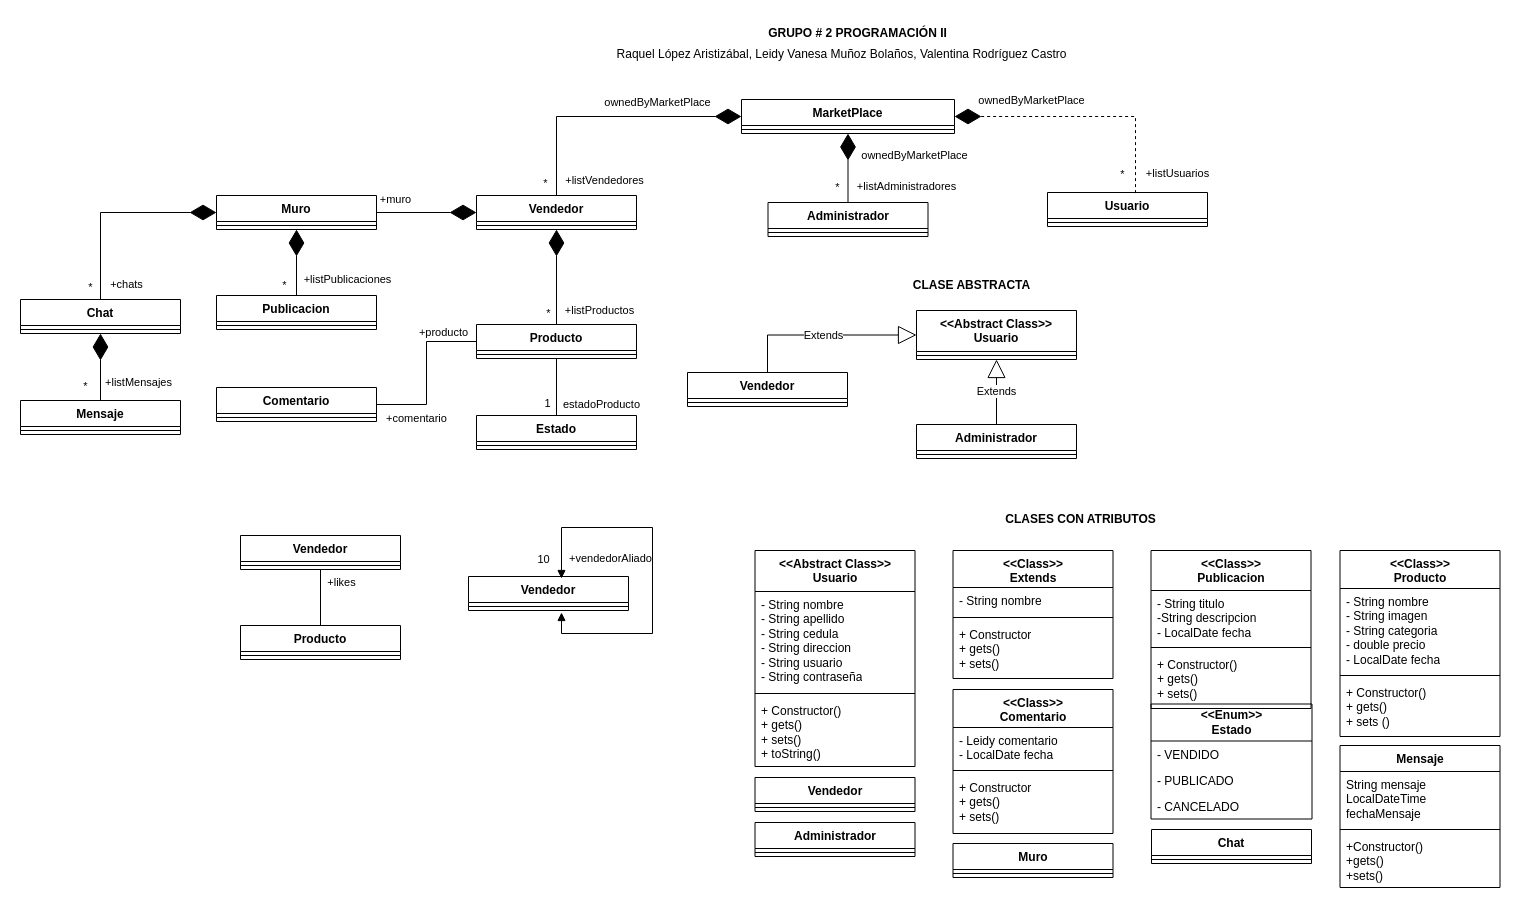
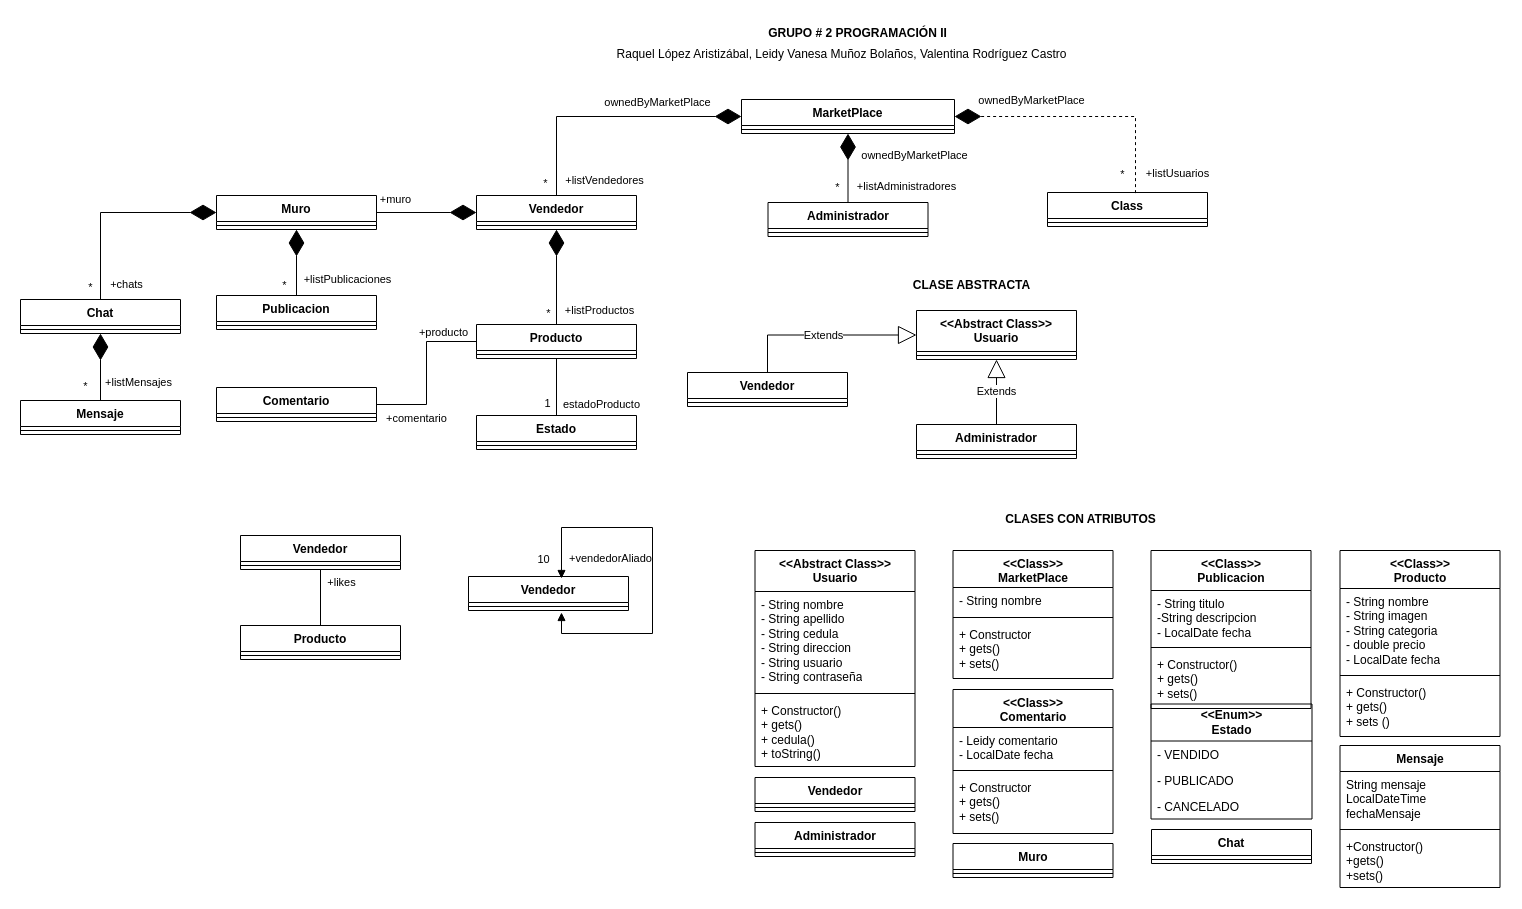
(1128, 207) -> (1128, 207)
(1034, 572) -> (1034, 572)
(810, 733) -> (810, 733)
